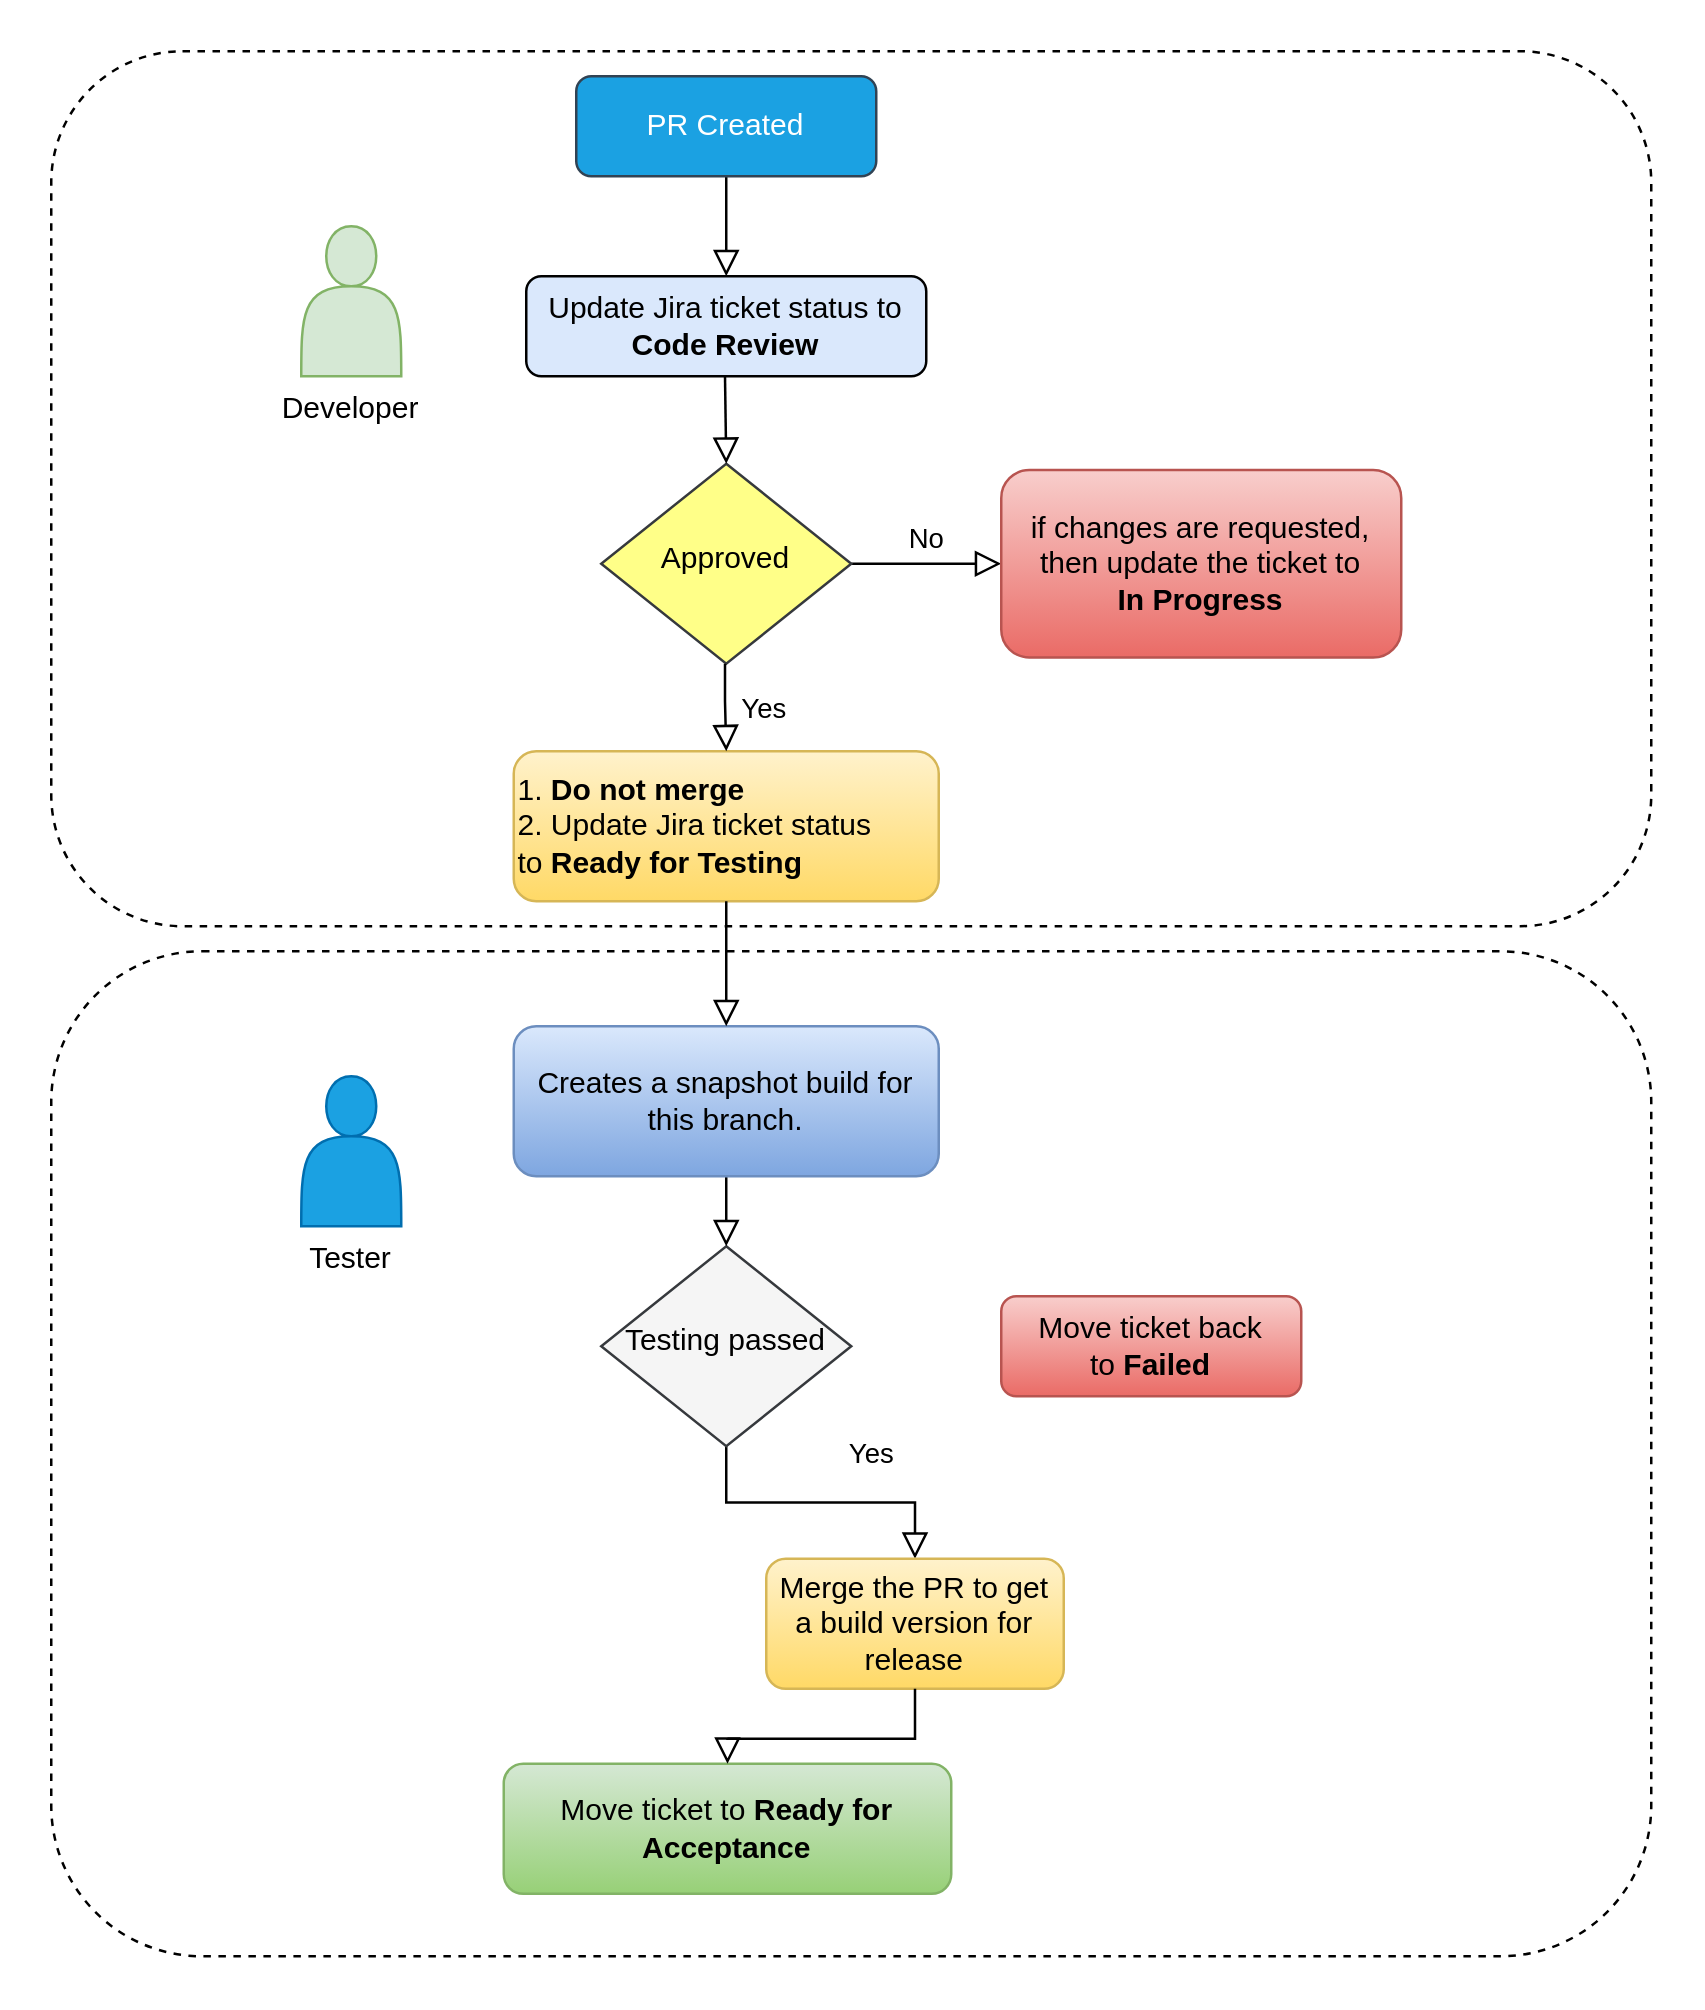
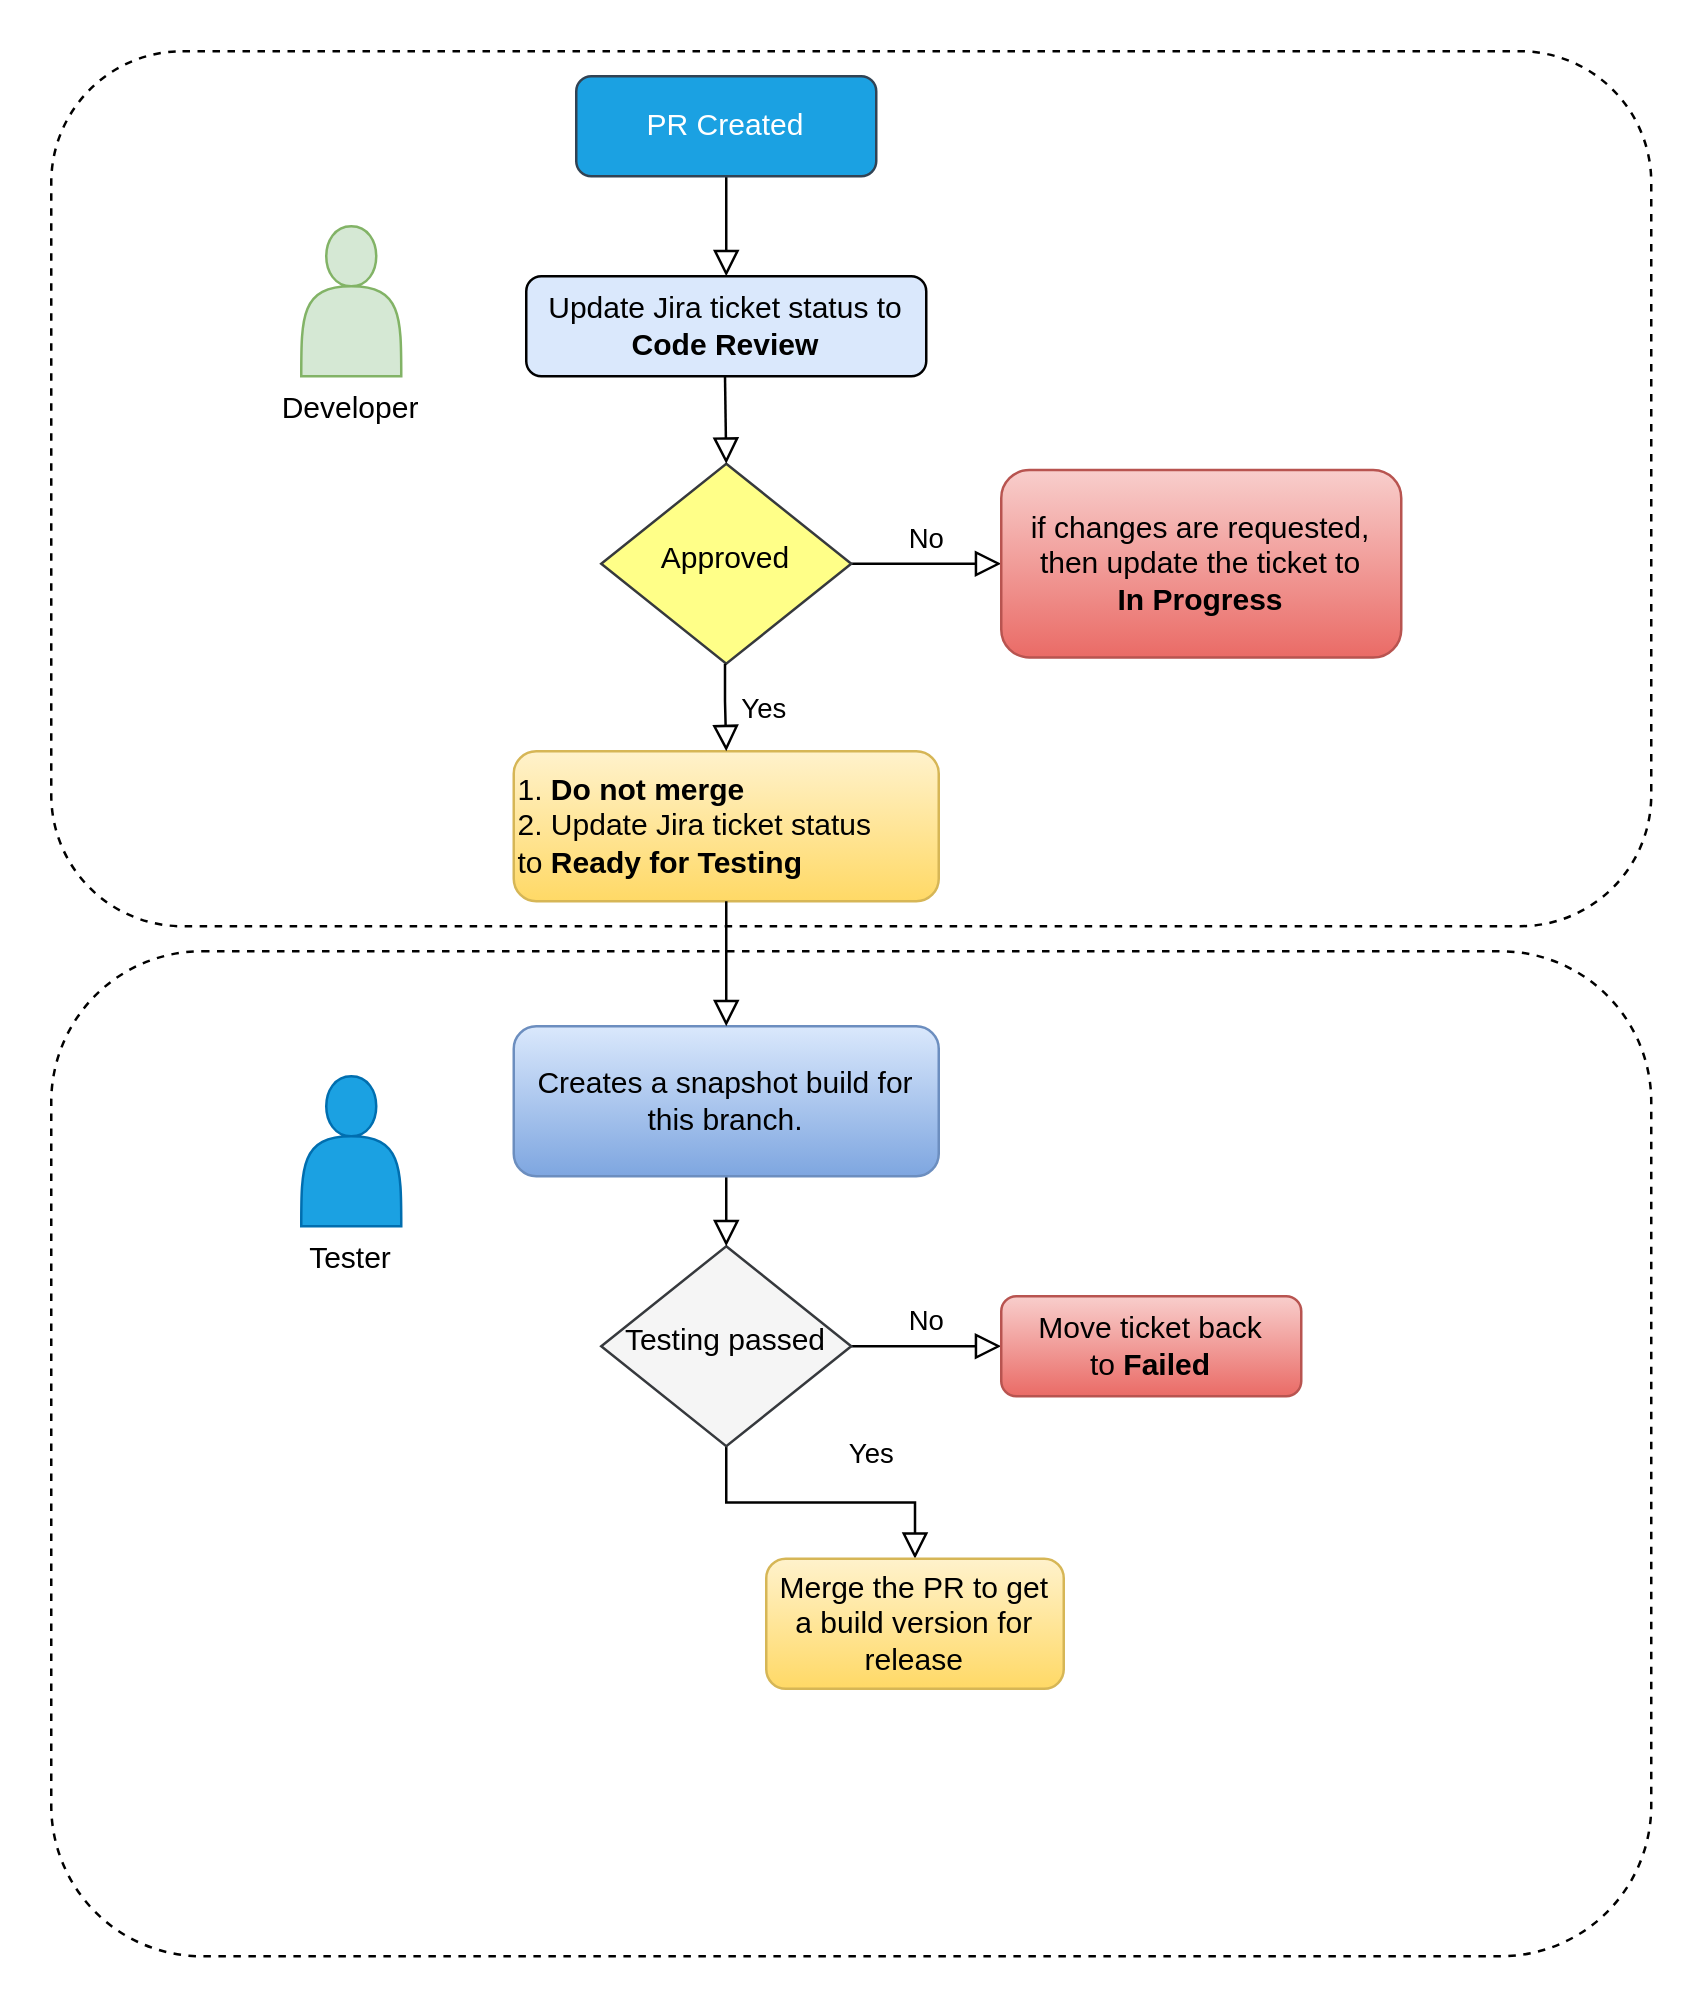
none -> (914, 1346)
(846, 1739) -> none
(728, 1829) -> none
